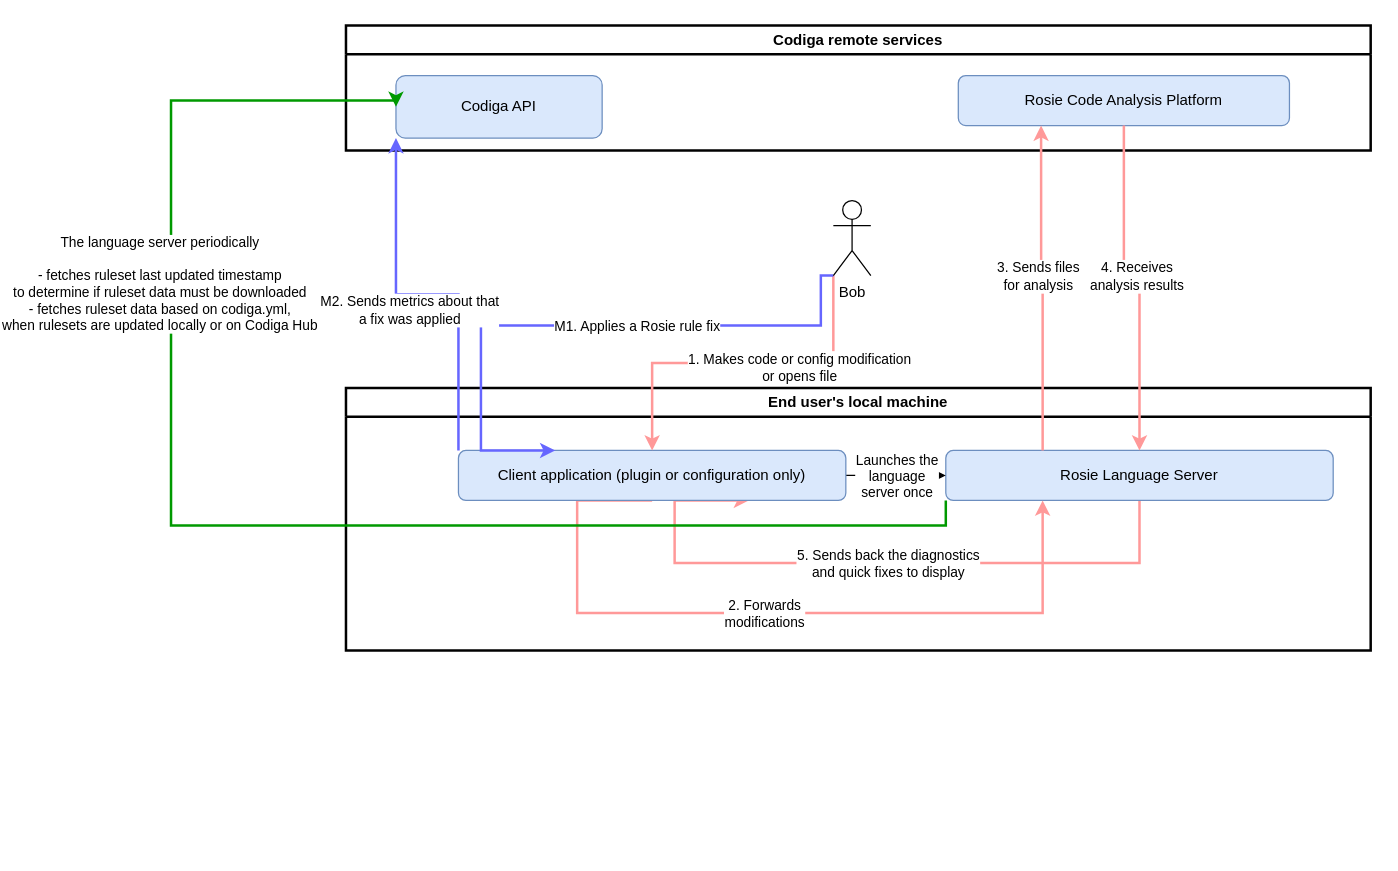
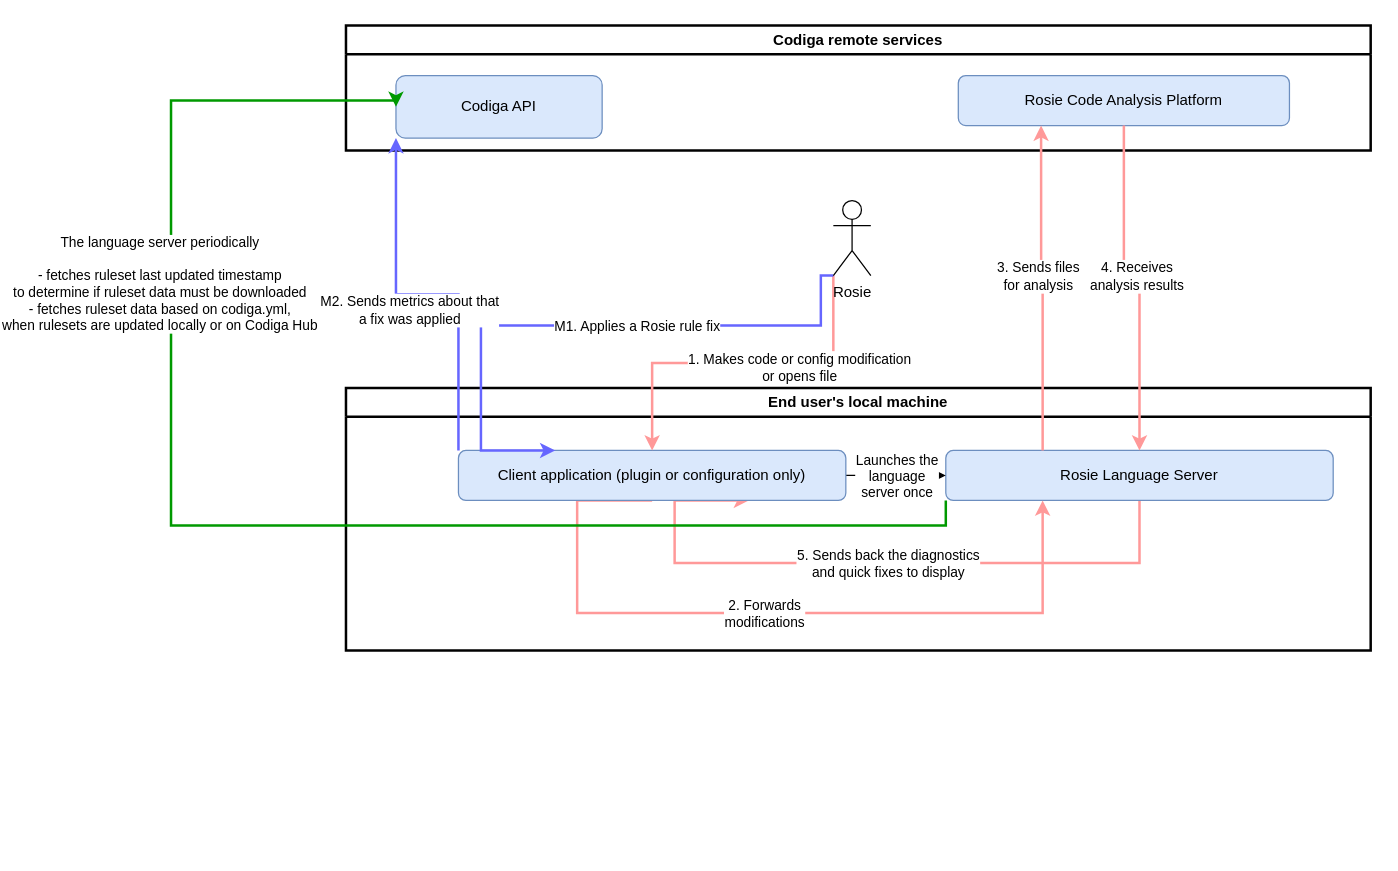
(853, 293) -> (853, 293)
